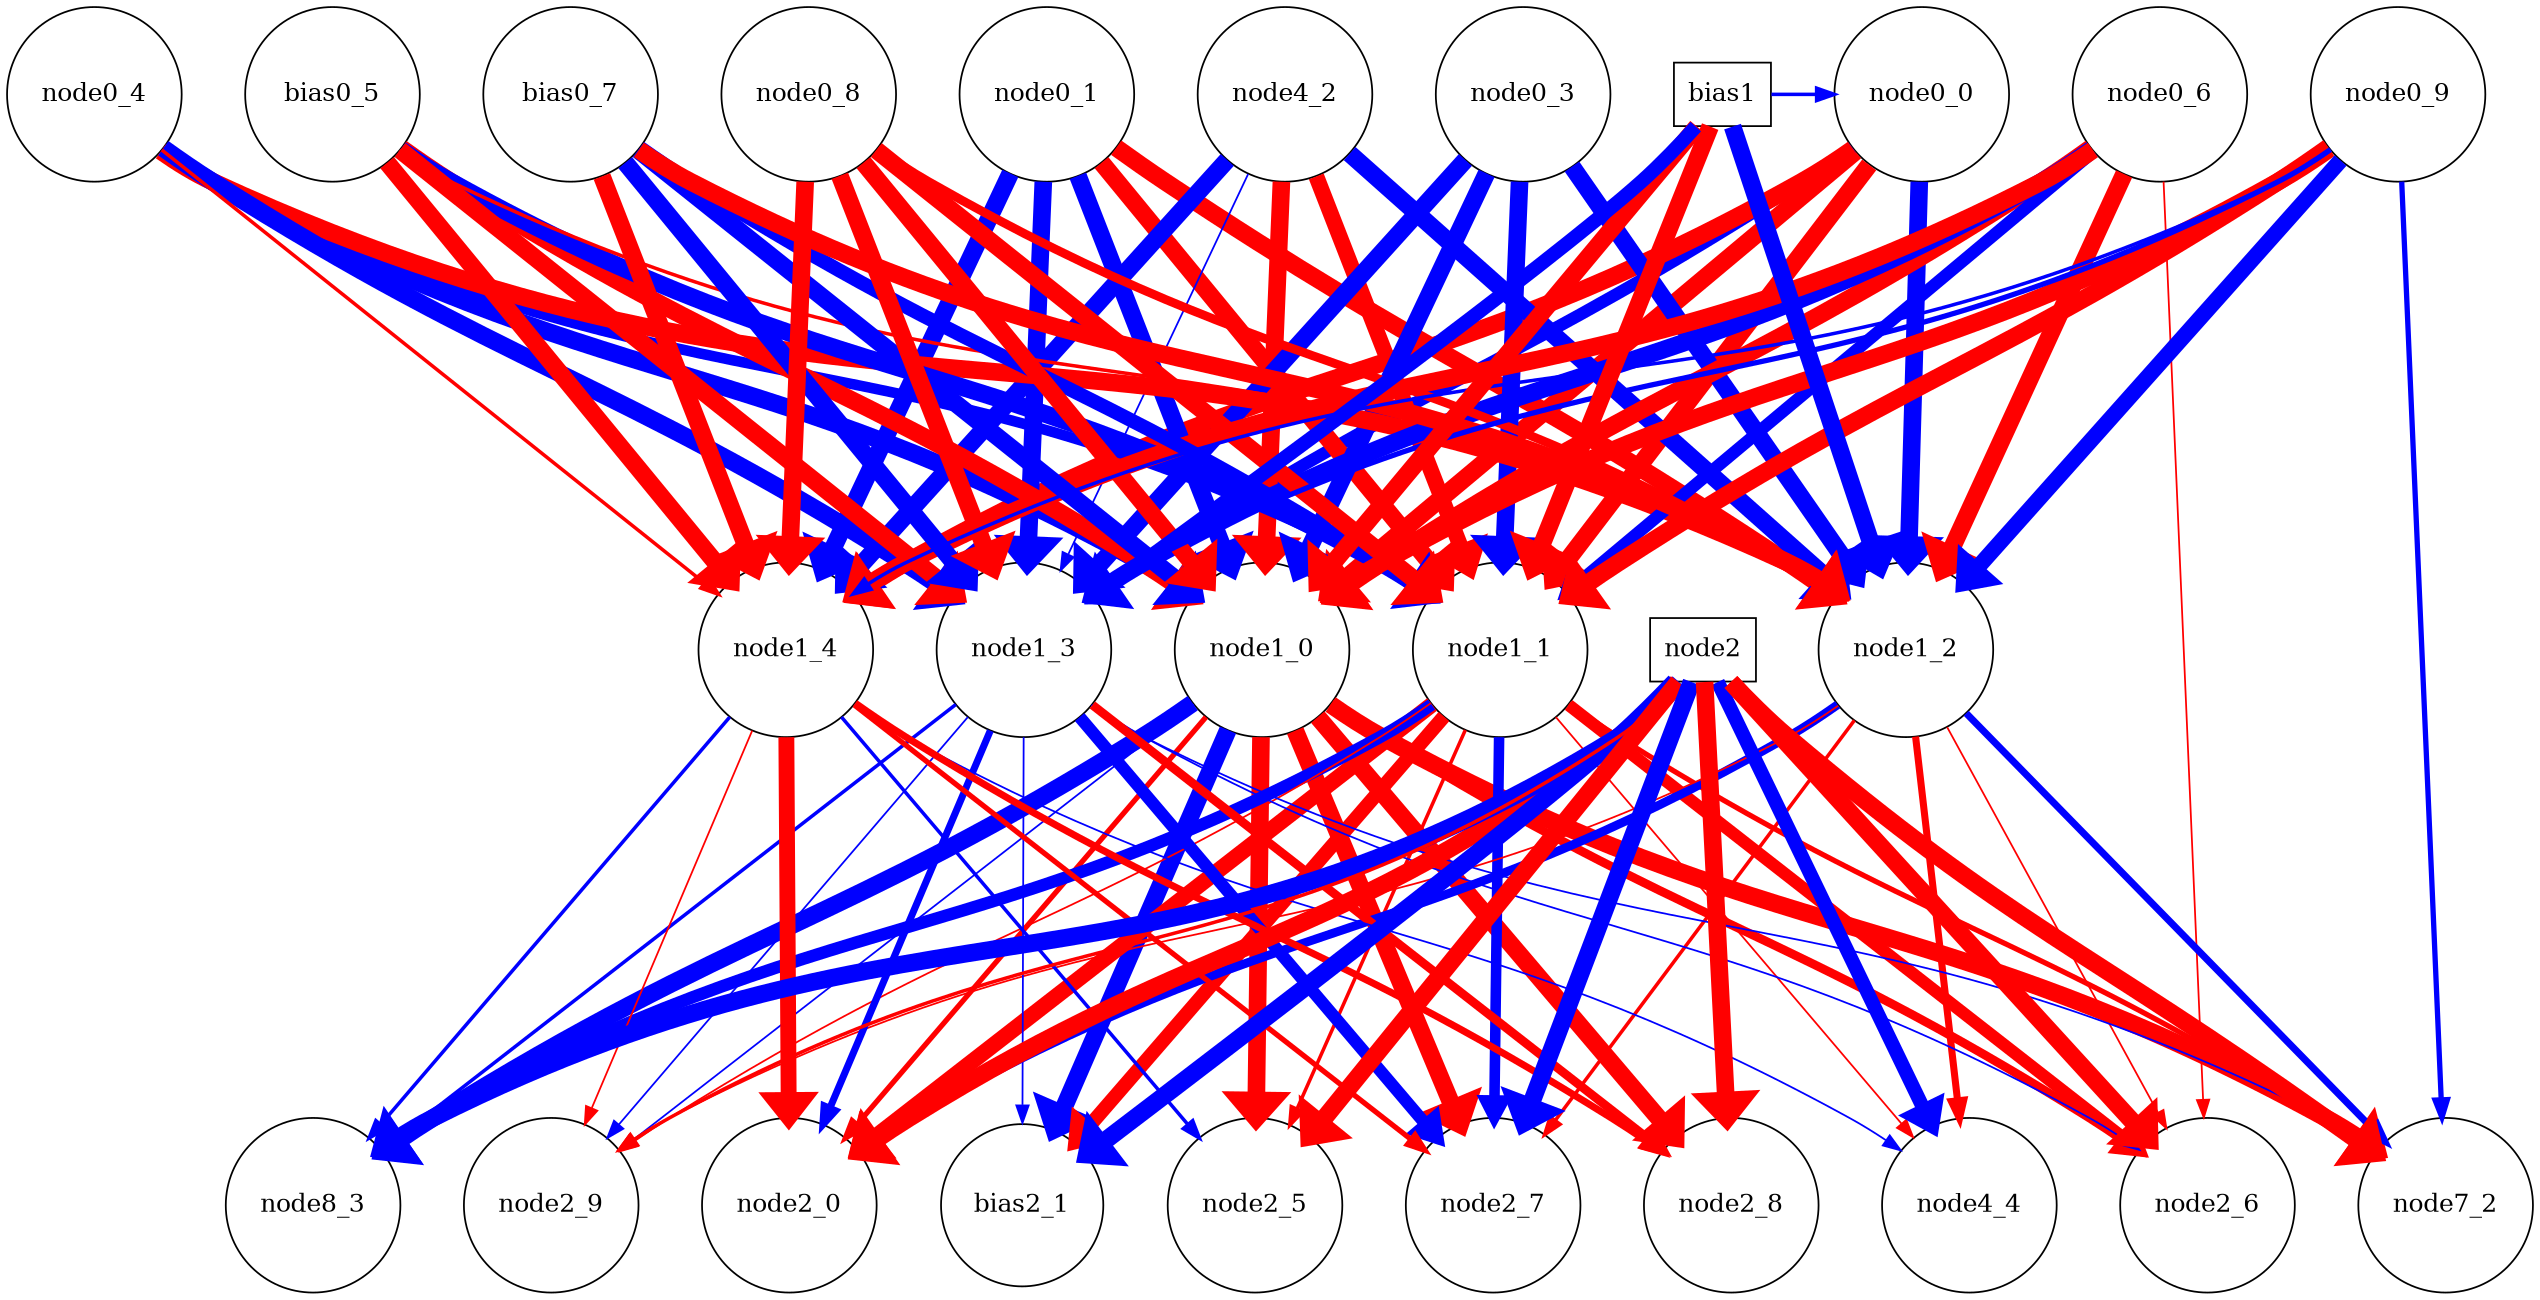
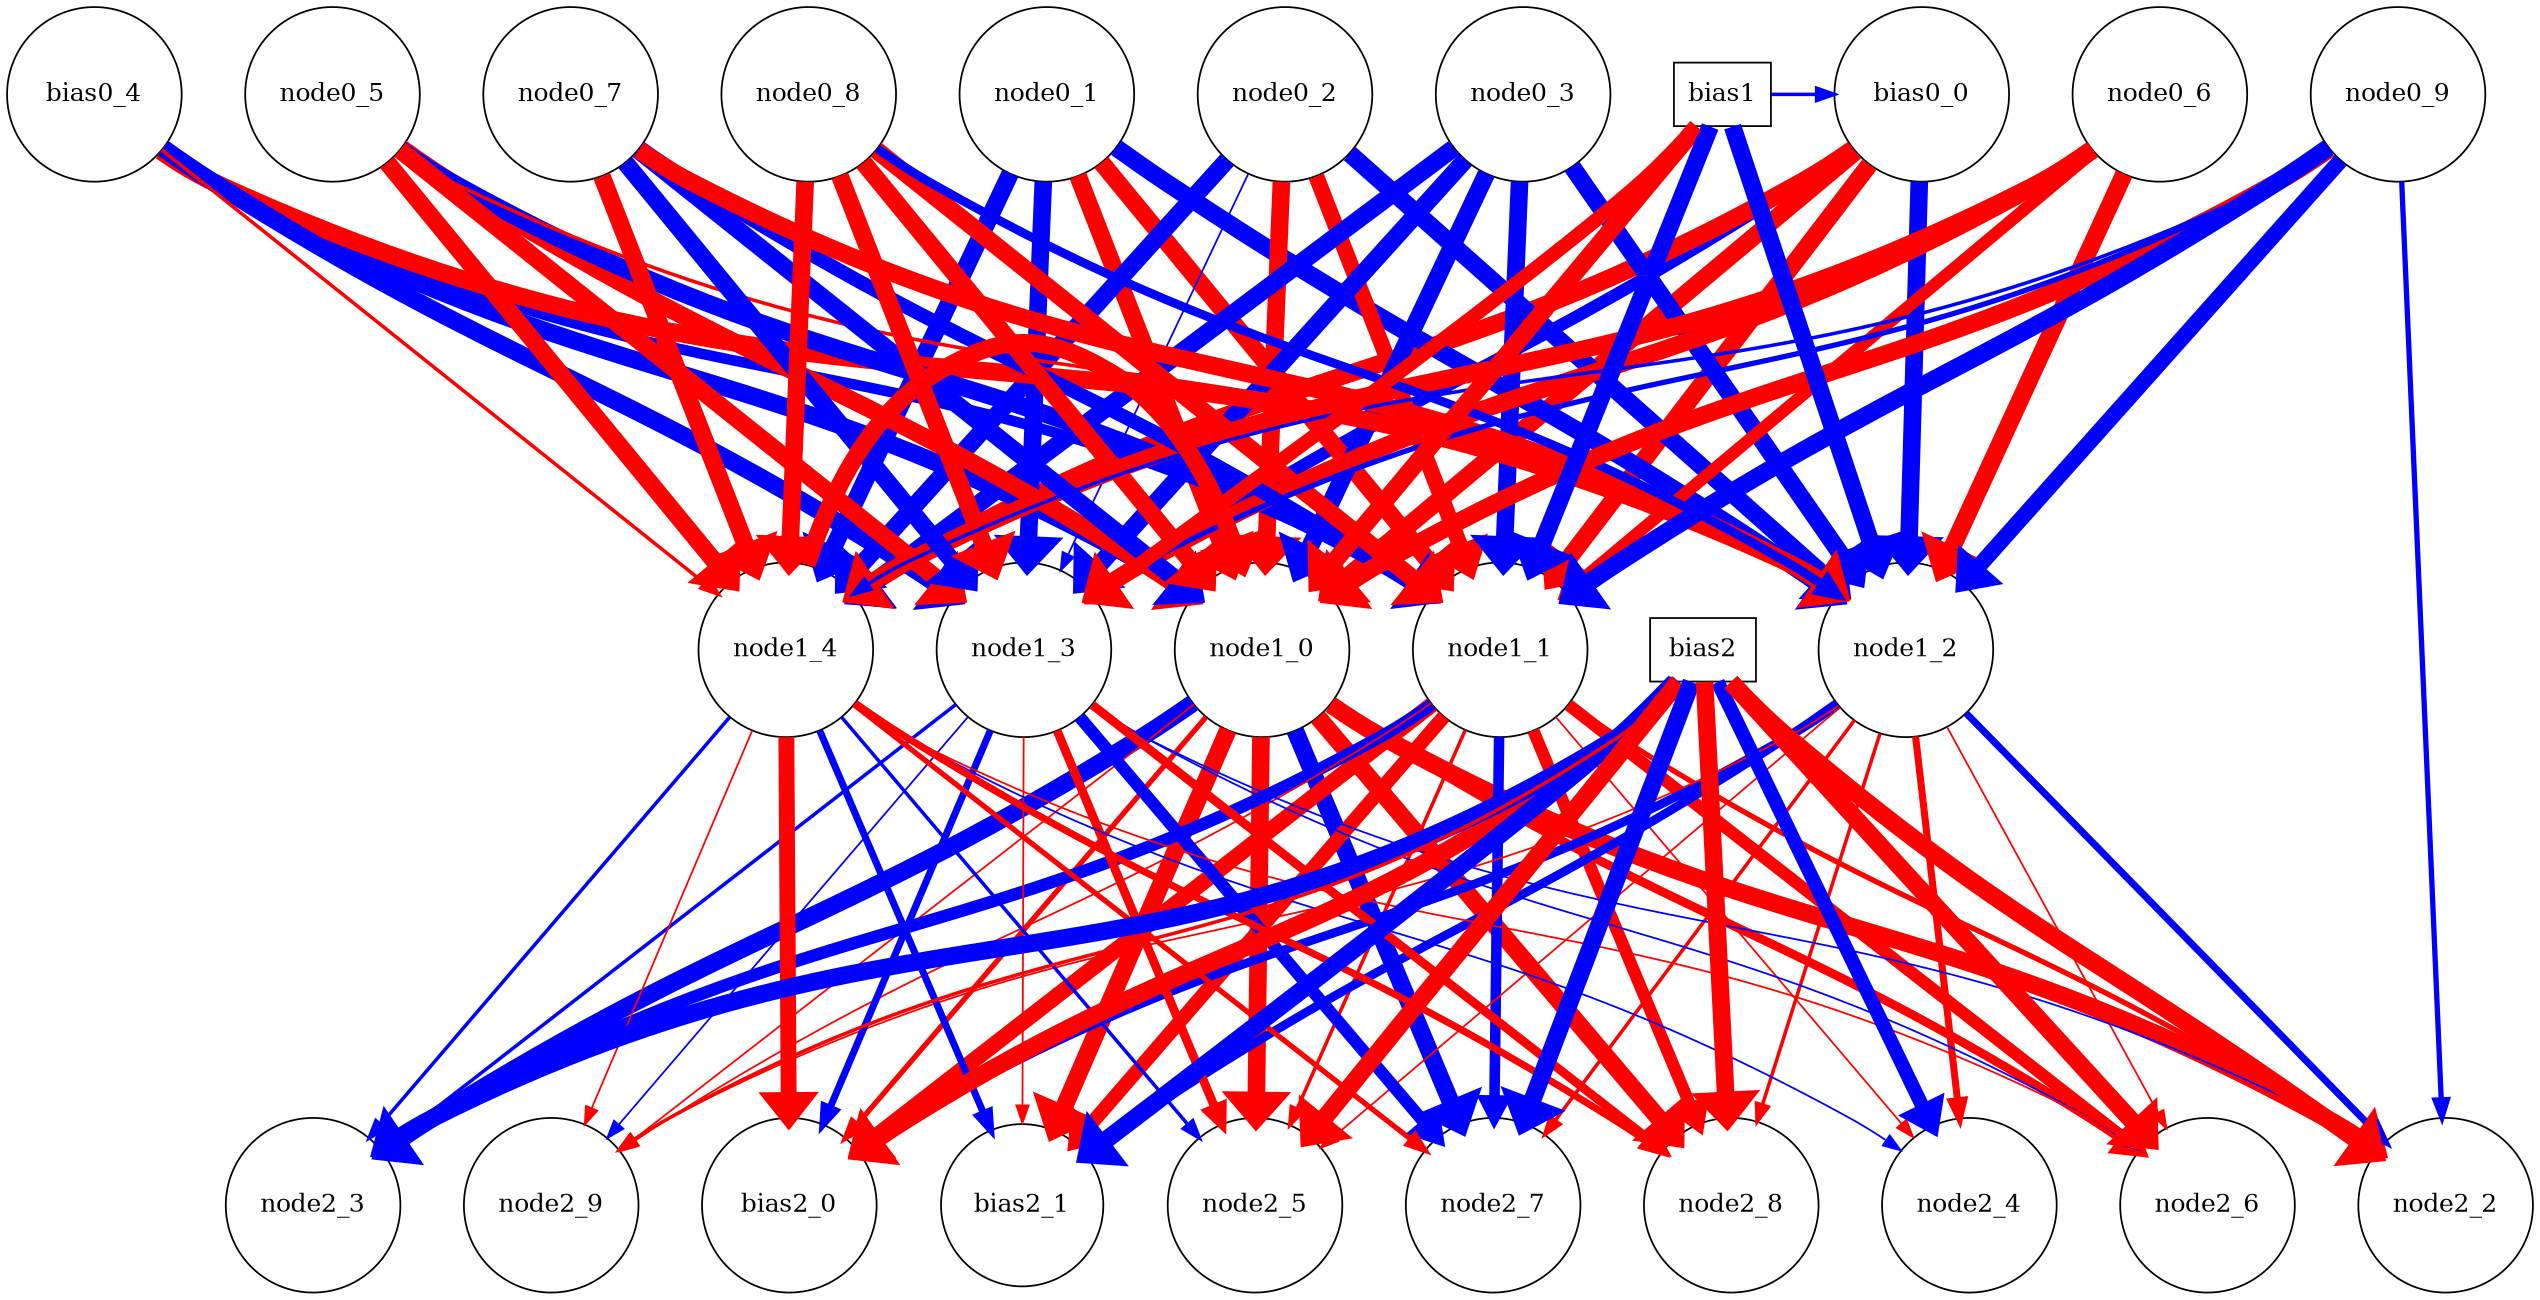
(94, 94) -> (94, 94)
(332, 94) -> (332, 94)
(571, 94) -> (571, 94)
(1285, 94) -> (1285, 94)
(1922, 94) -> (1922, 94)
(1633, 318) -> (1633, 318)
(1469, 320) -> (1469, 320)
(1140, 335) -> (1140, 335)
none -> (1191, 345)
(1678, 345) -> (1678, 345)
(1450, 357) -> (1450, 357)
(1324, 360) -> (1324, 360)
(1957, 367) -> (1957, 367)
(1662, 399) -> (1156, 409)
(1798, 399) -> (1798, 399)
(2183, 641) -> (1522, 931)
(1703, 650) -> (1703, 650)
none -> (1596, 882)
none -> (1625, 890)
(942, 900) -> (942, 900)
none -> (1128, 900)
(1153, 902) -> (1153, 902)
none -> (898, 912)
(1023, 912) -> (1023, 912)
none -> (1818, 928)
none -> (1450, 933)
(1386, 948) -> (1386, 948)
(313, 1205) -> (313, 1205)
(789, 1205) -> (789, 1205)
(1969, 1205) -> (1969, 1205)
(2446, 1205) -> (2446, 1205)
